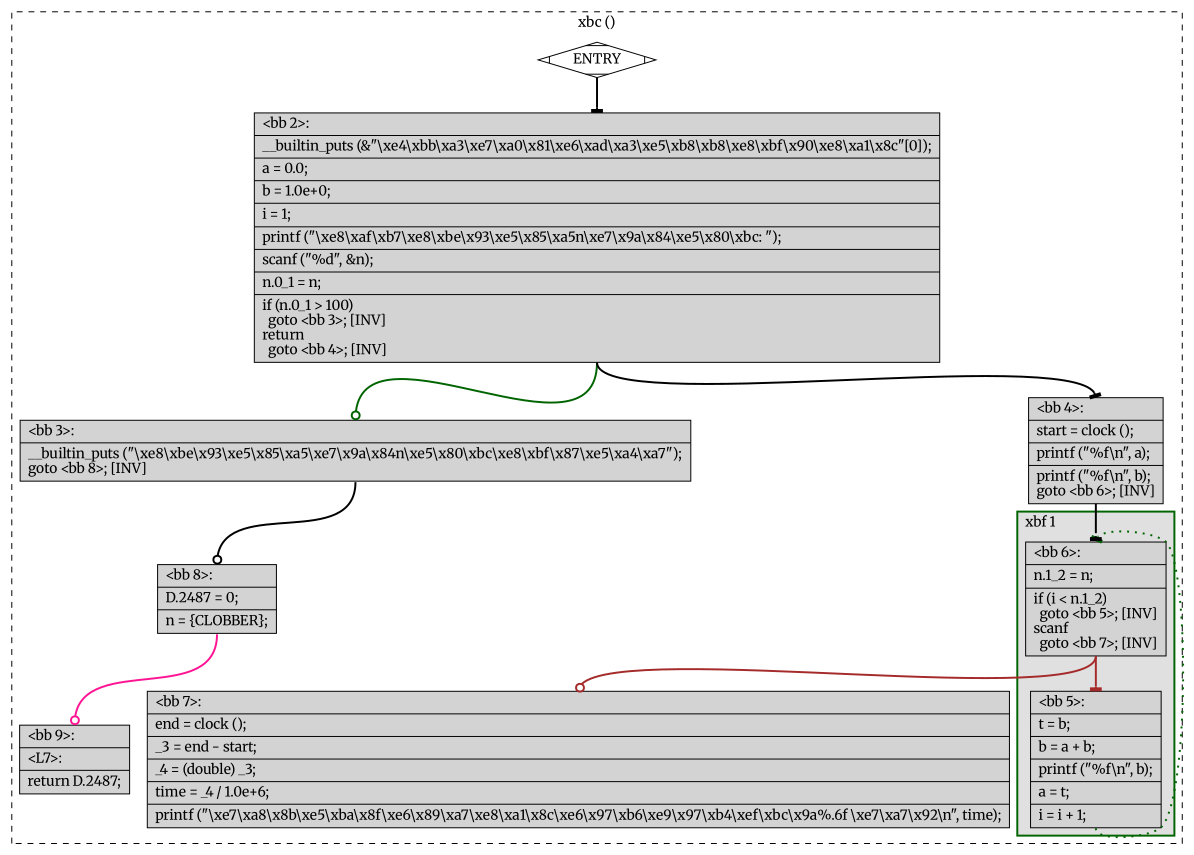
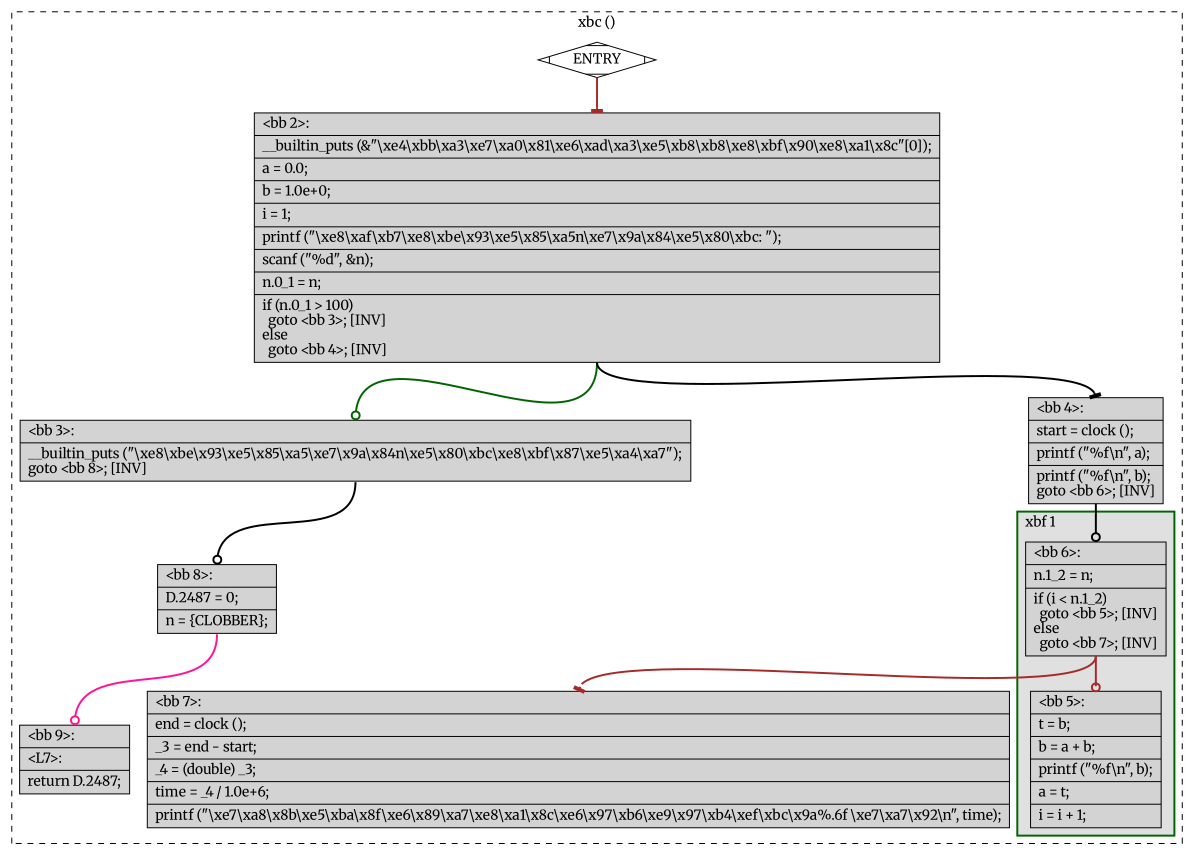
(597, 93) -> (597, 93)
(283, 335) -> (275, 335)
(1096, 518) -> (1096, 518)
(1051, 629) -> (1047, 629)
(1096, 671) -> (1096, 671)
(841, 674) -> (841, 674)
(1183, 685) -> none
